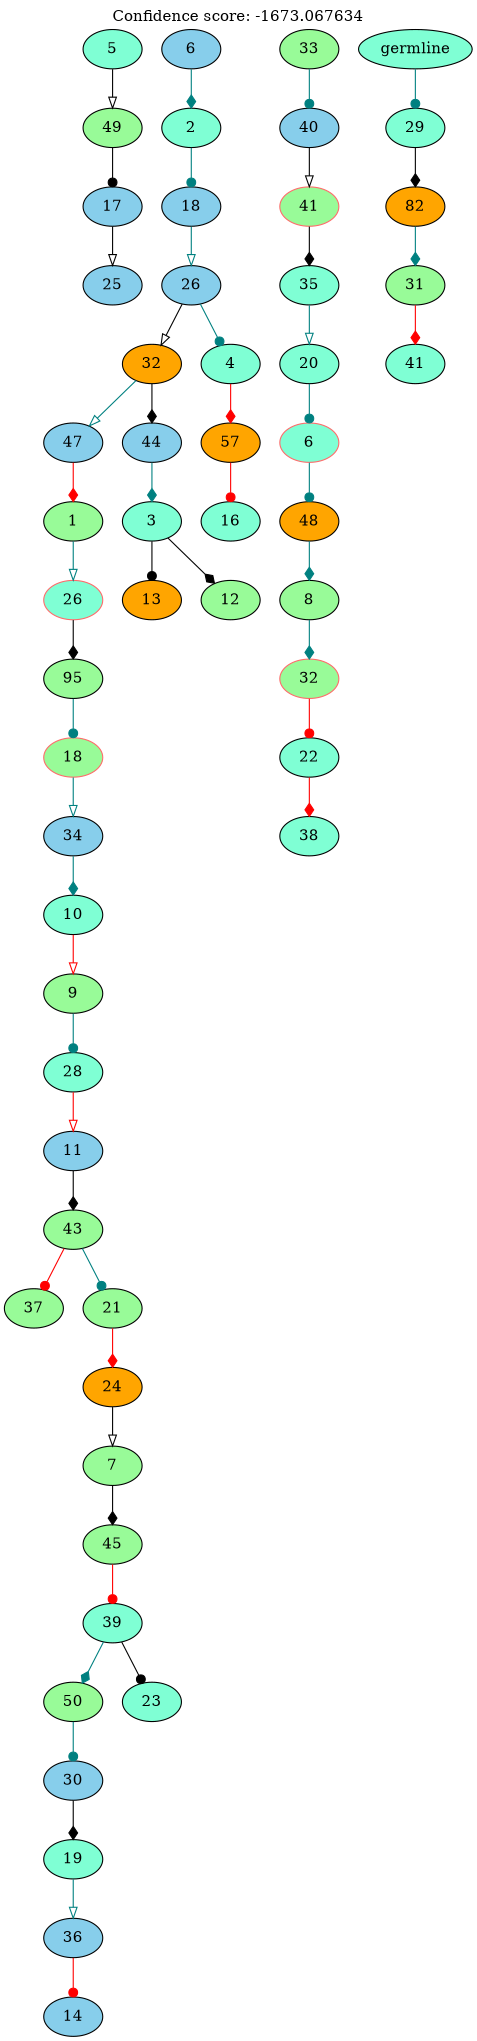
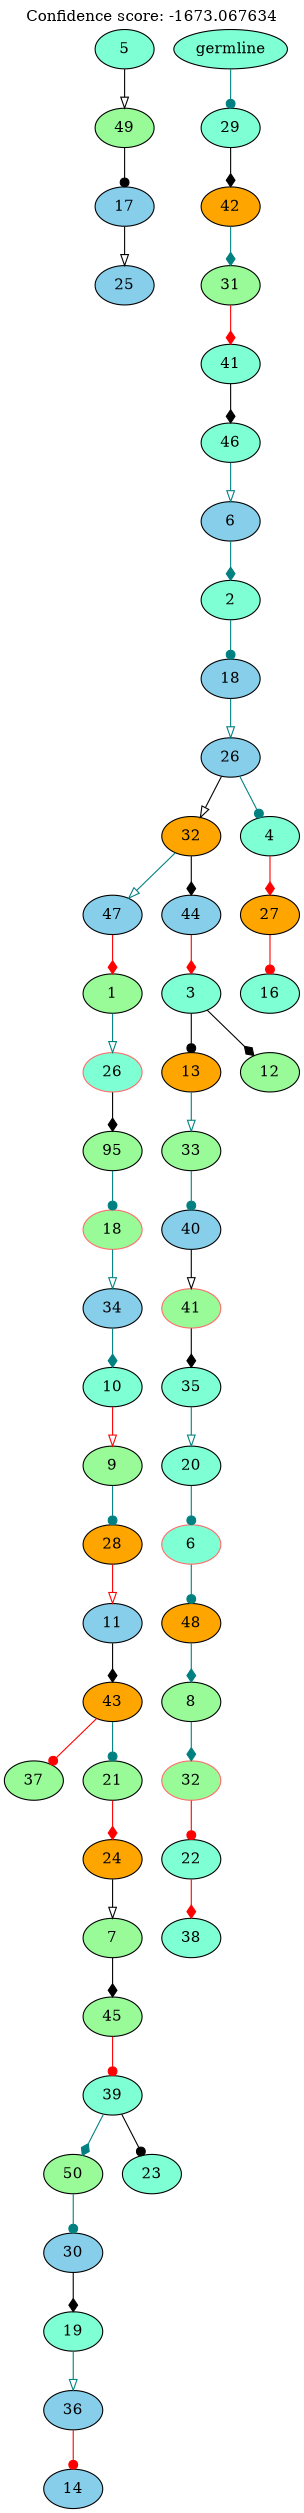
(415, 207) -> (231, 207)
none -> (231, 443)
(231, 443) -> (270, 915)
(152, 476) -> (191, 948)
(73, 1072) -> (113, 1544)
none -> (191, 1106)
(73, 1230) -> (113, 1702)
